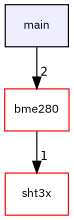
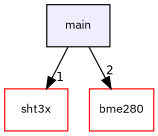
(37, 146) -> (60, 63)
